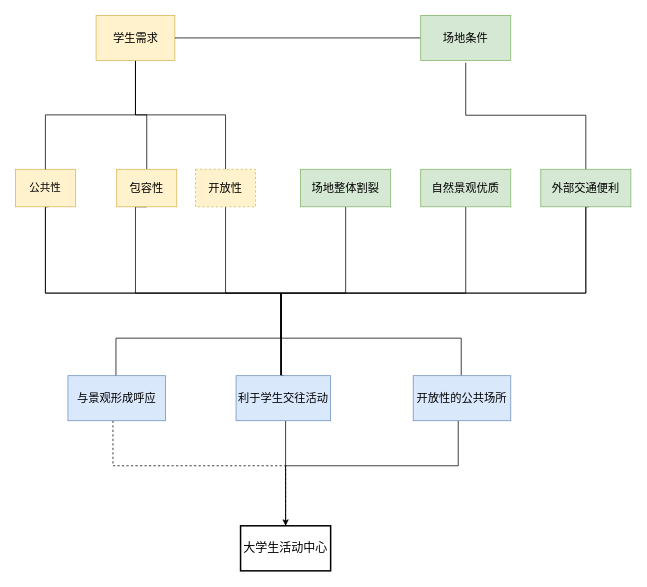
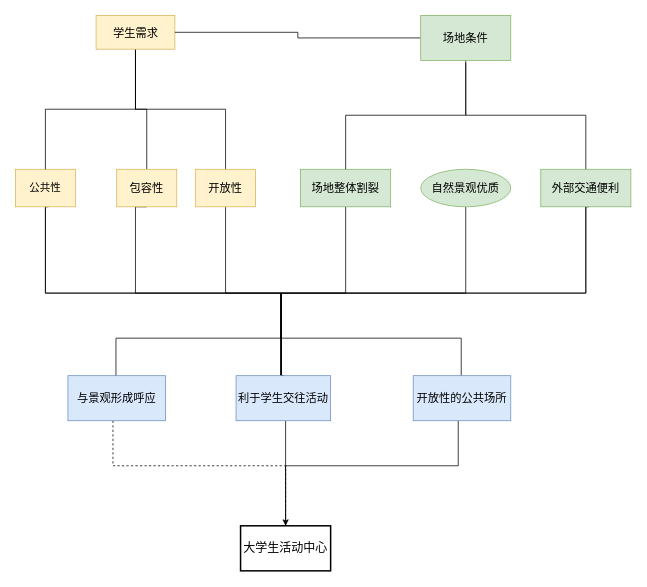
(135, 38) -> (135, 32)
none -> (377, 115)
(225, 188) -> (225, 188)
(465, 188) -> (465, 188)
